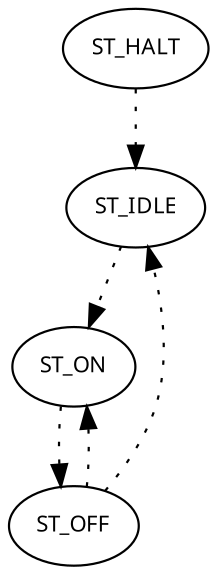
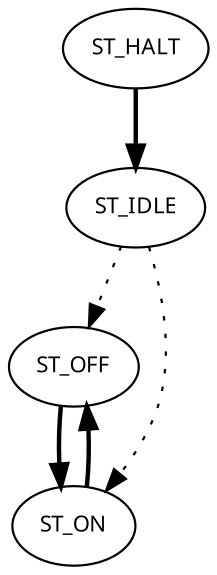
(136, 117) -> (136, 117)
(160, 387) -> (109, 276)
(59, 435) -> (89, 458)
(89, 458) -> (59, 435)
